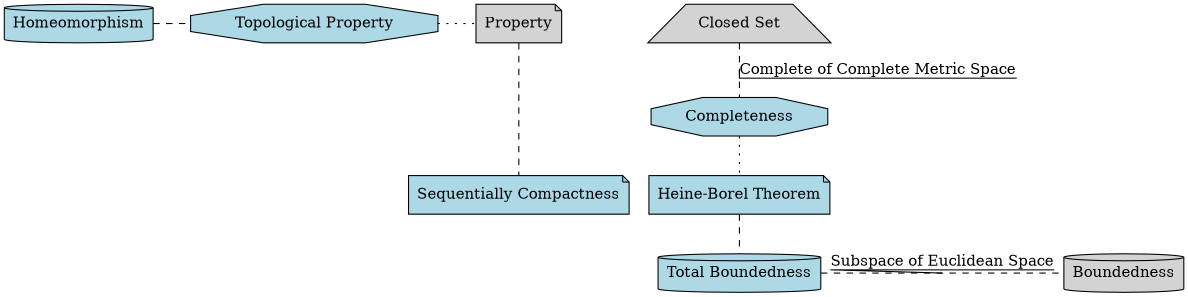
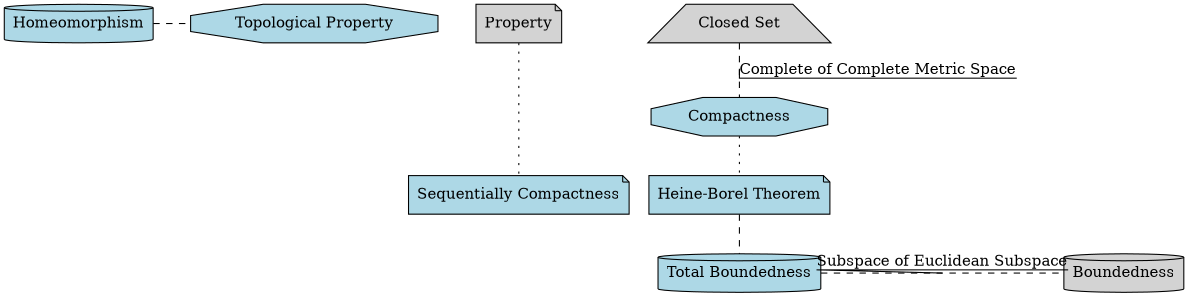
(457, 24) -> none
(519, 109) -> (519, 109)
(739, 117) -> (739, 117)
(942, 262) -> (942, 262)
